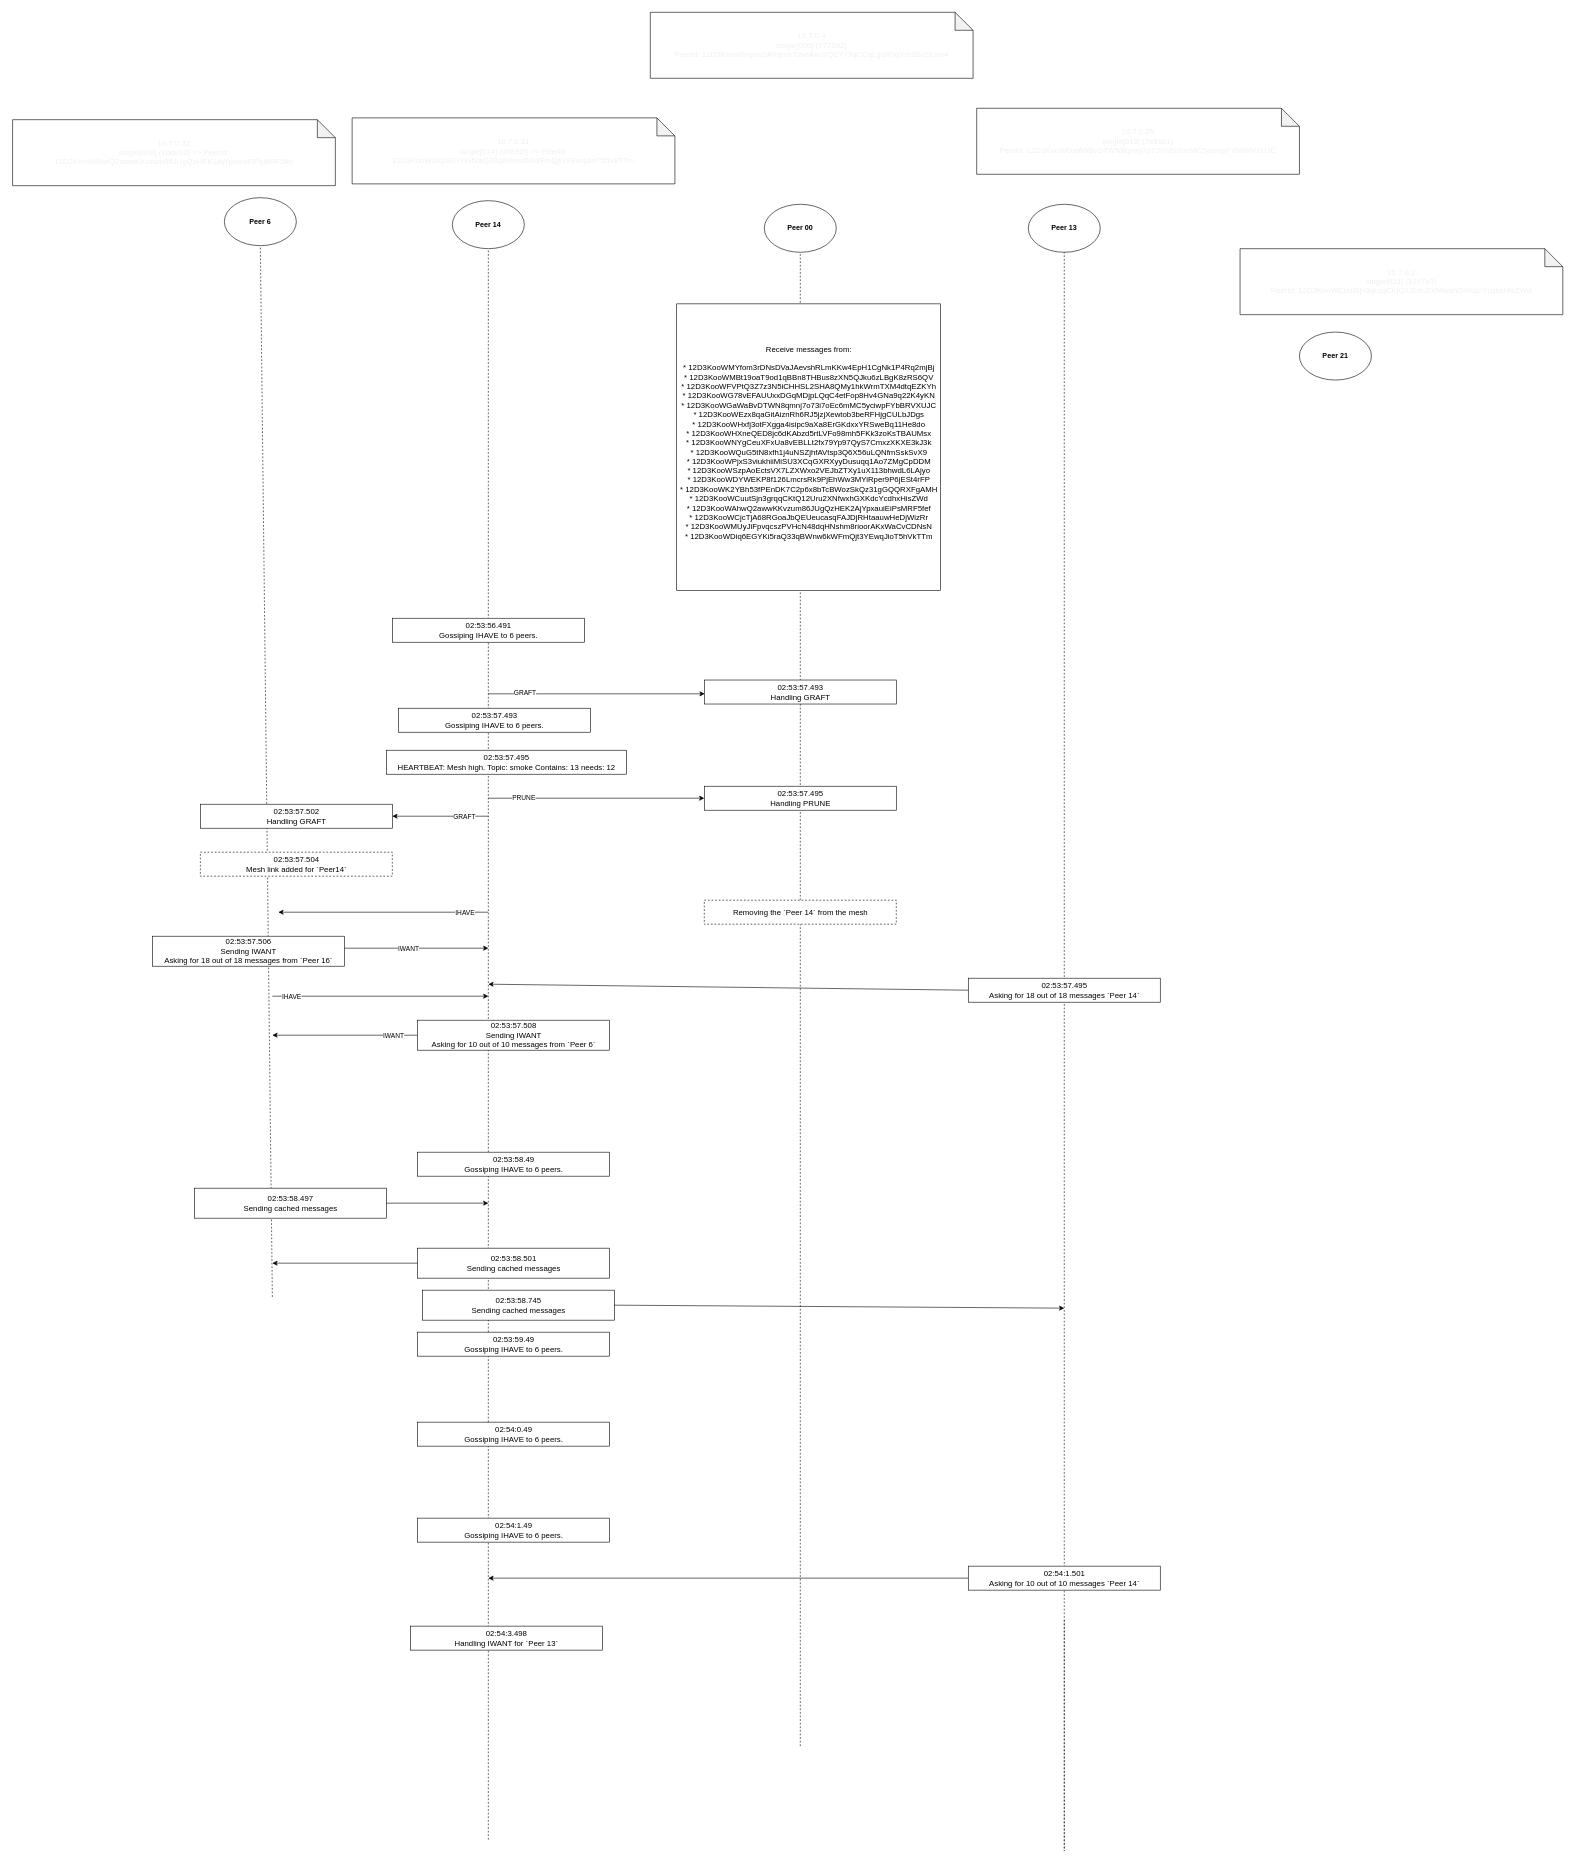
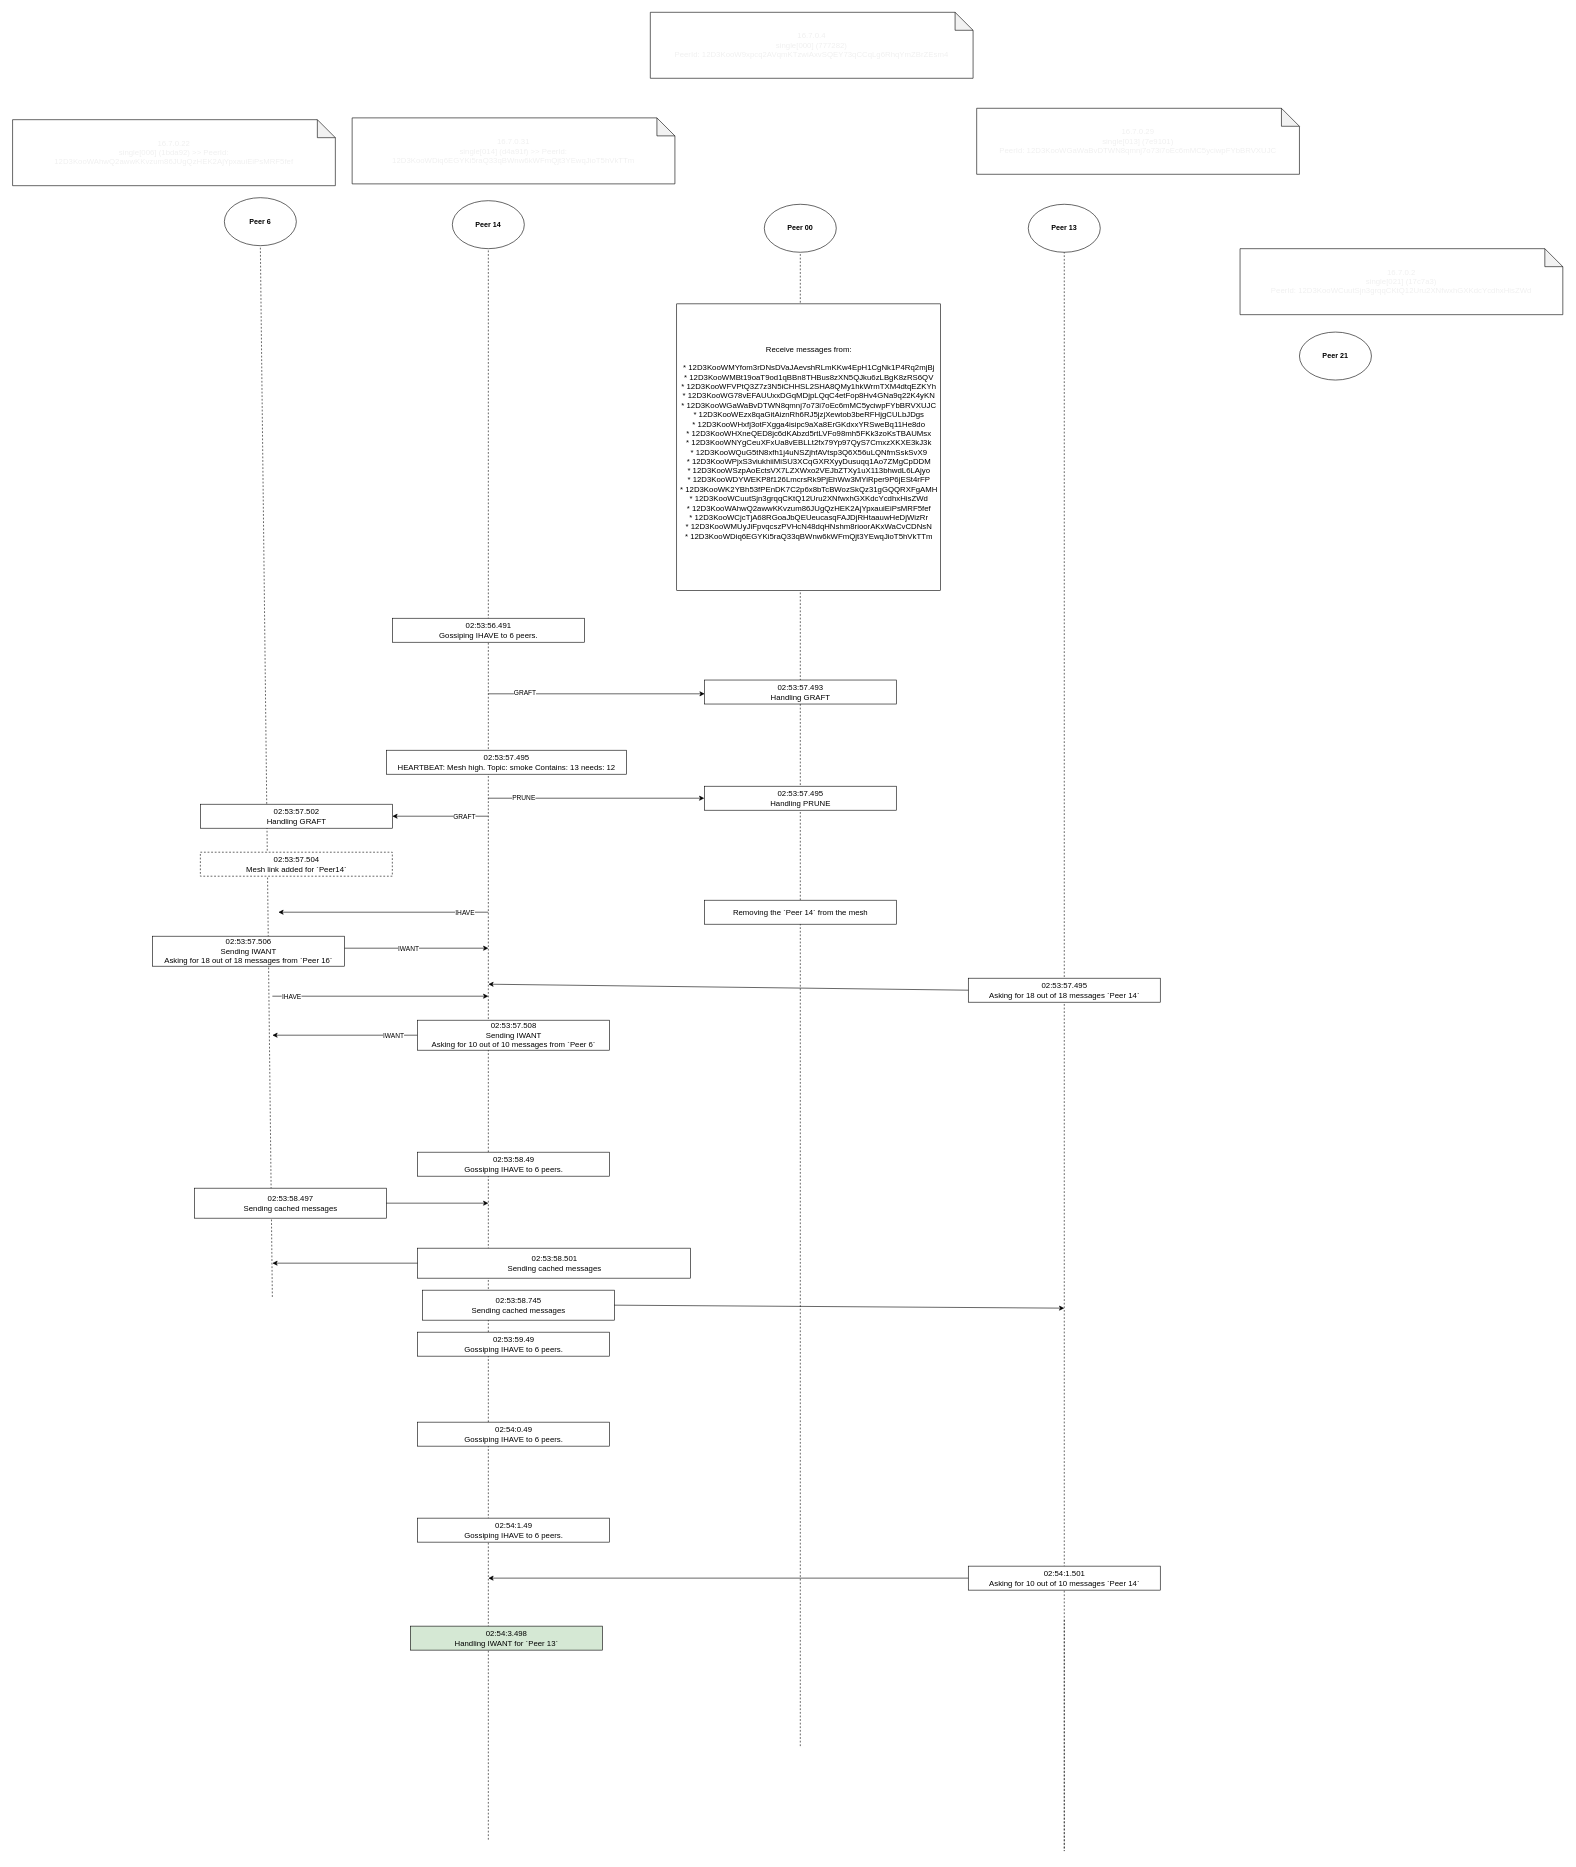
(494, 720) -> none
(800, 912) -> (800, 912)
(513, 1263) -> (554, 1263)
(506, 1638) -> (506, 1638)
